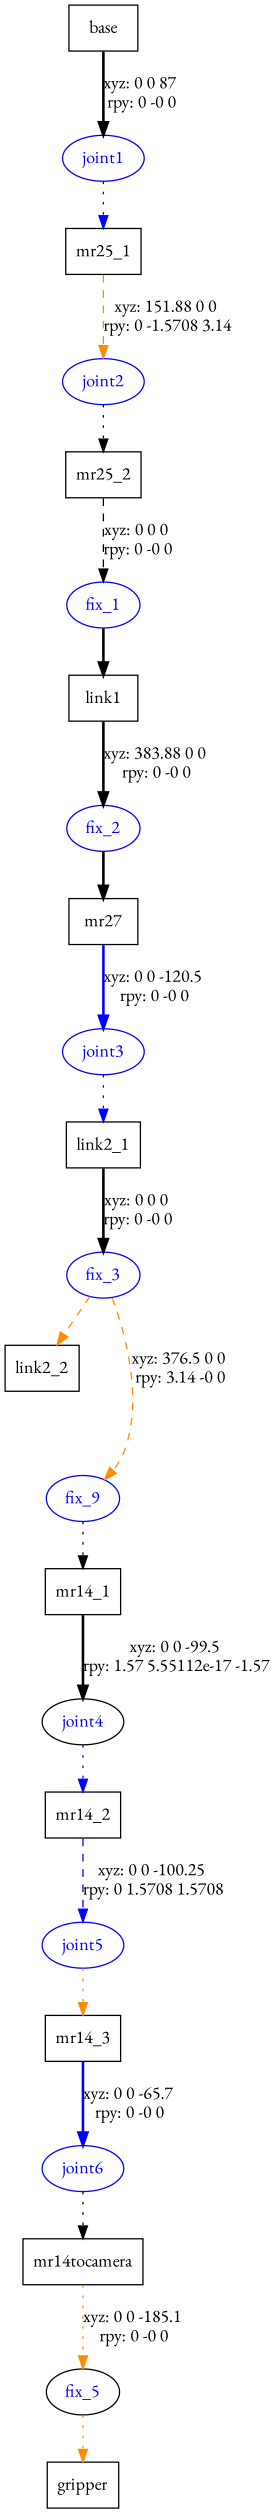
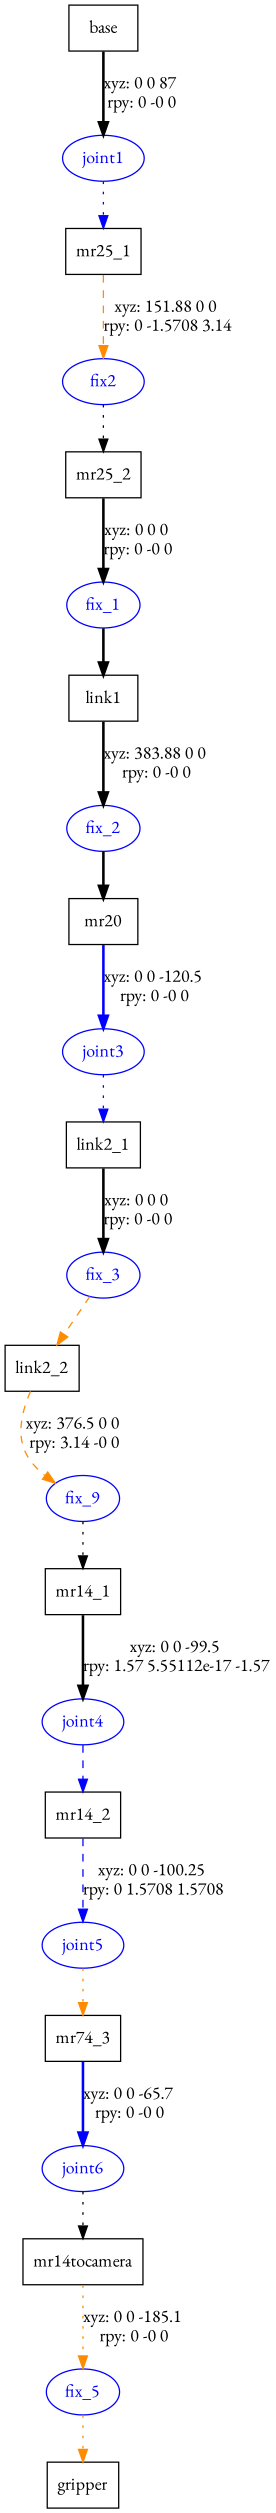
(103, 382) -> (103, 382)
(103, 533) -> (103, 533)
(103, 922) -> (103, 922)
(132, 1385) -> (21, 1437)
(83, 1722) -> (83, 1722)
(83, 1762) -> (83, 1762)
(83, 2038) -> (83, 2038)
(83, 2392) -> (83, 2392)
